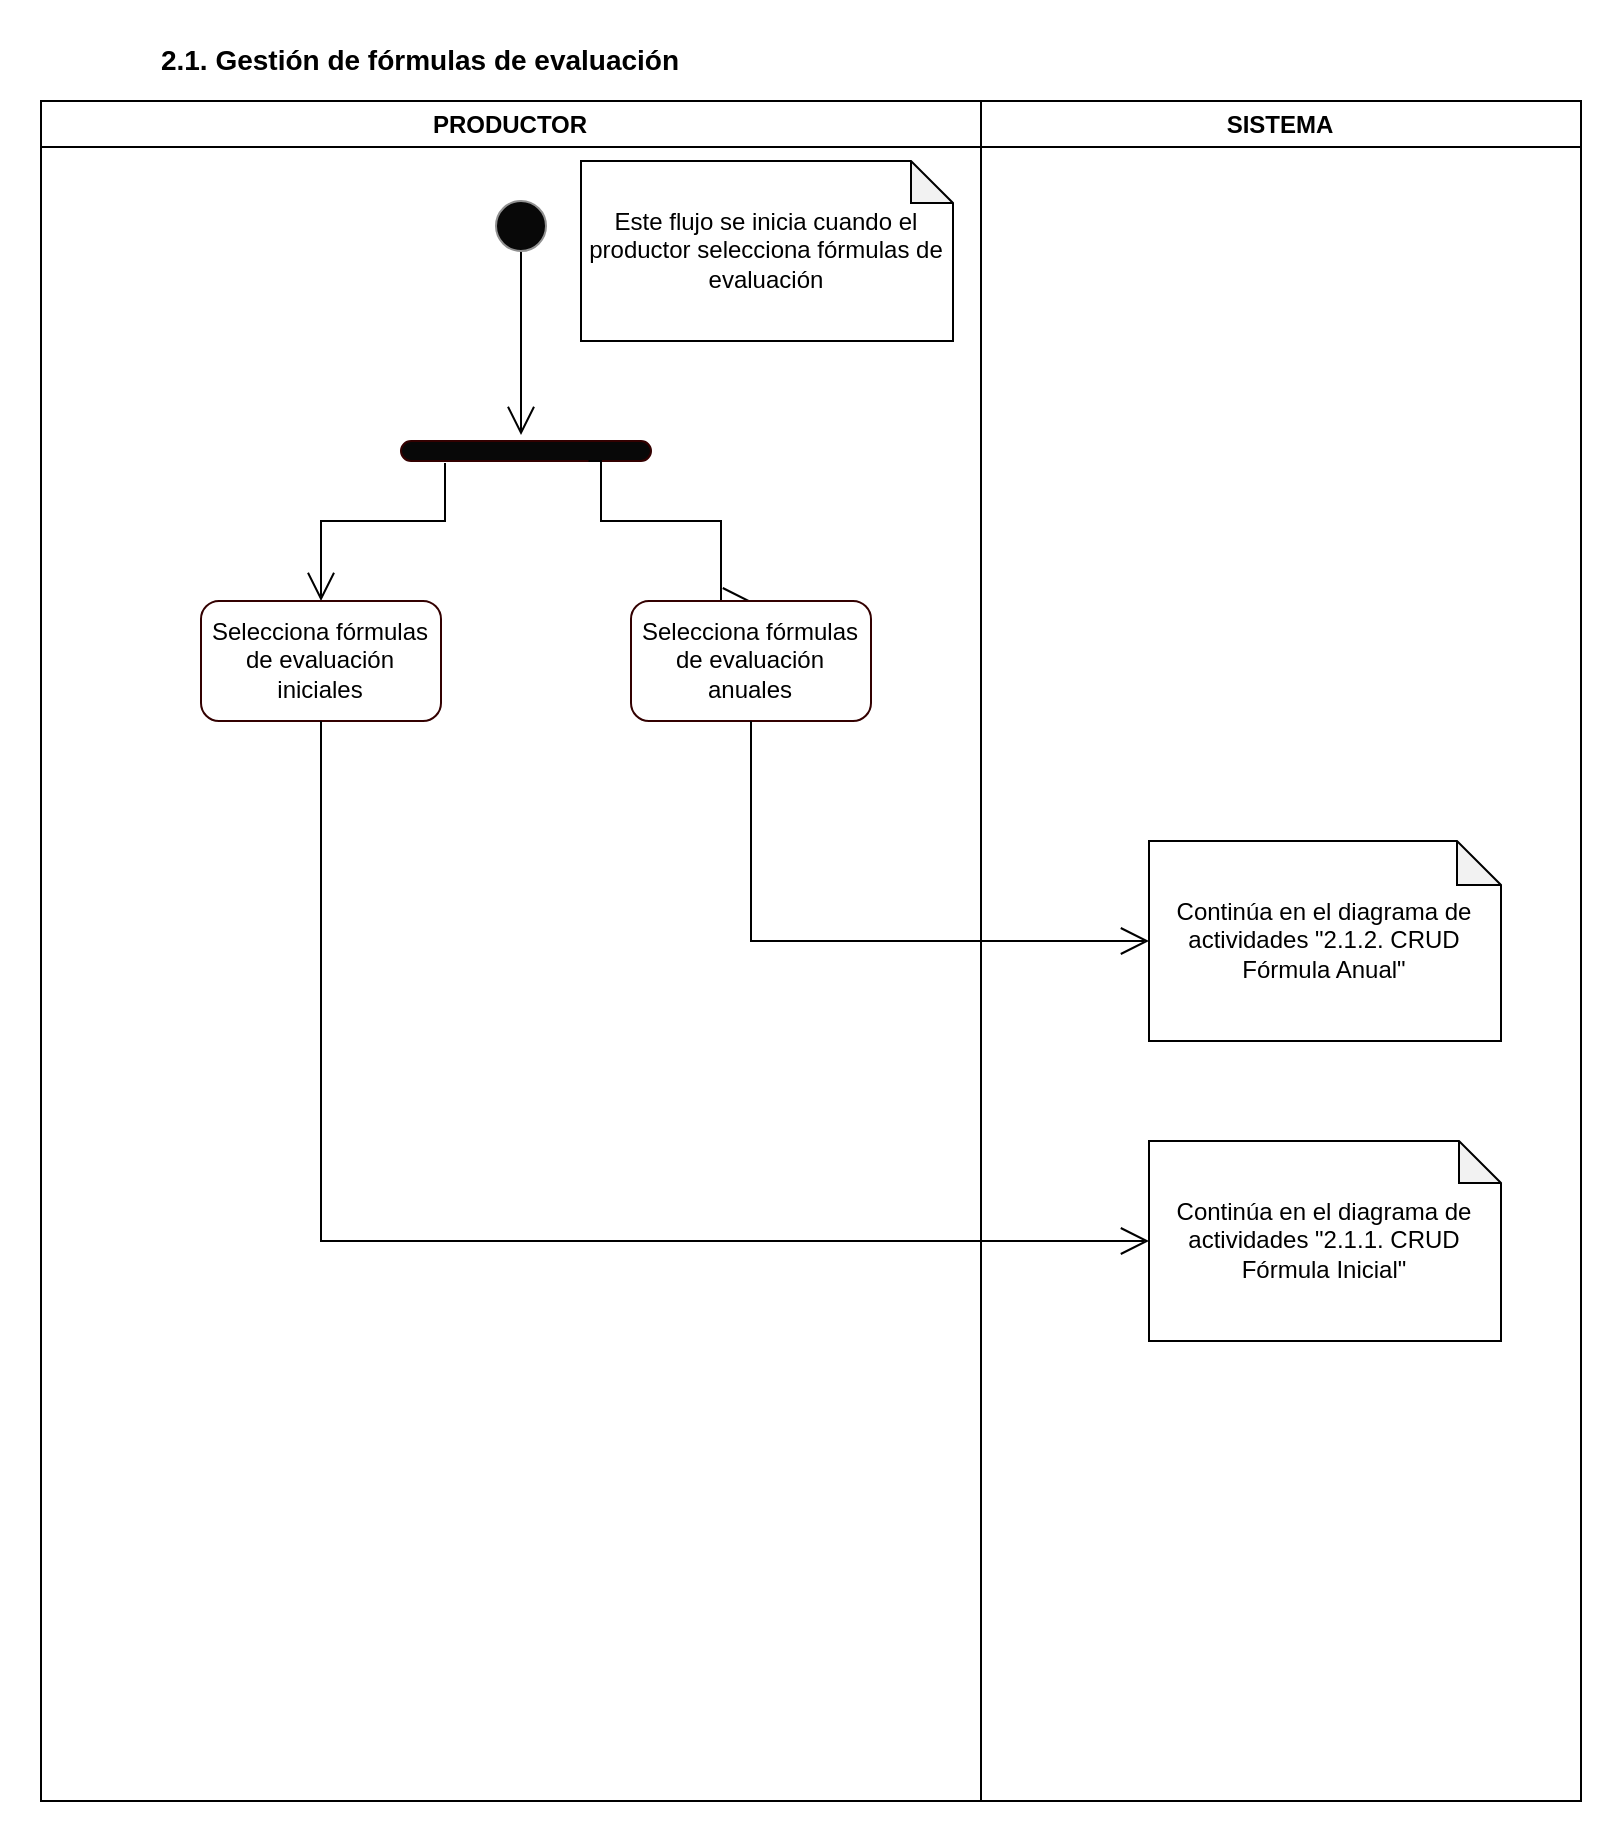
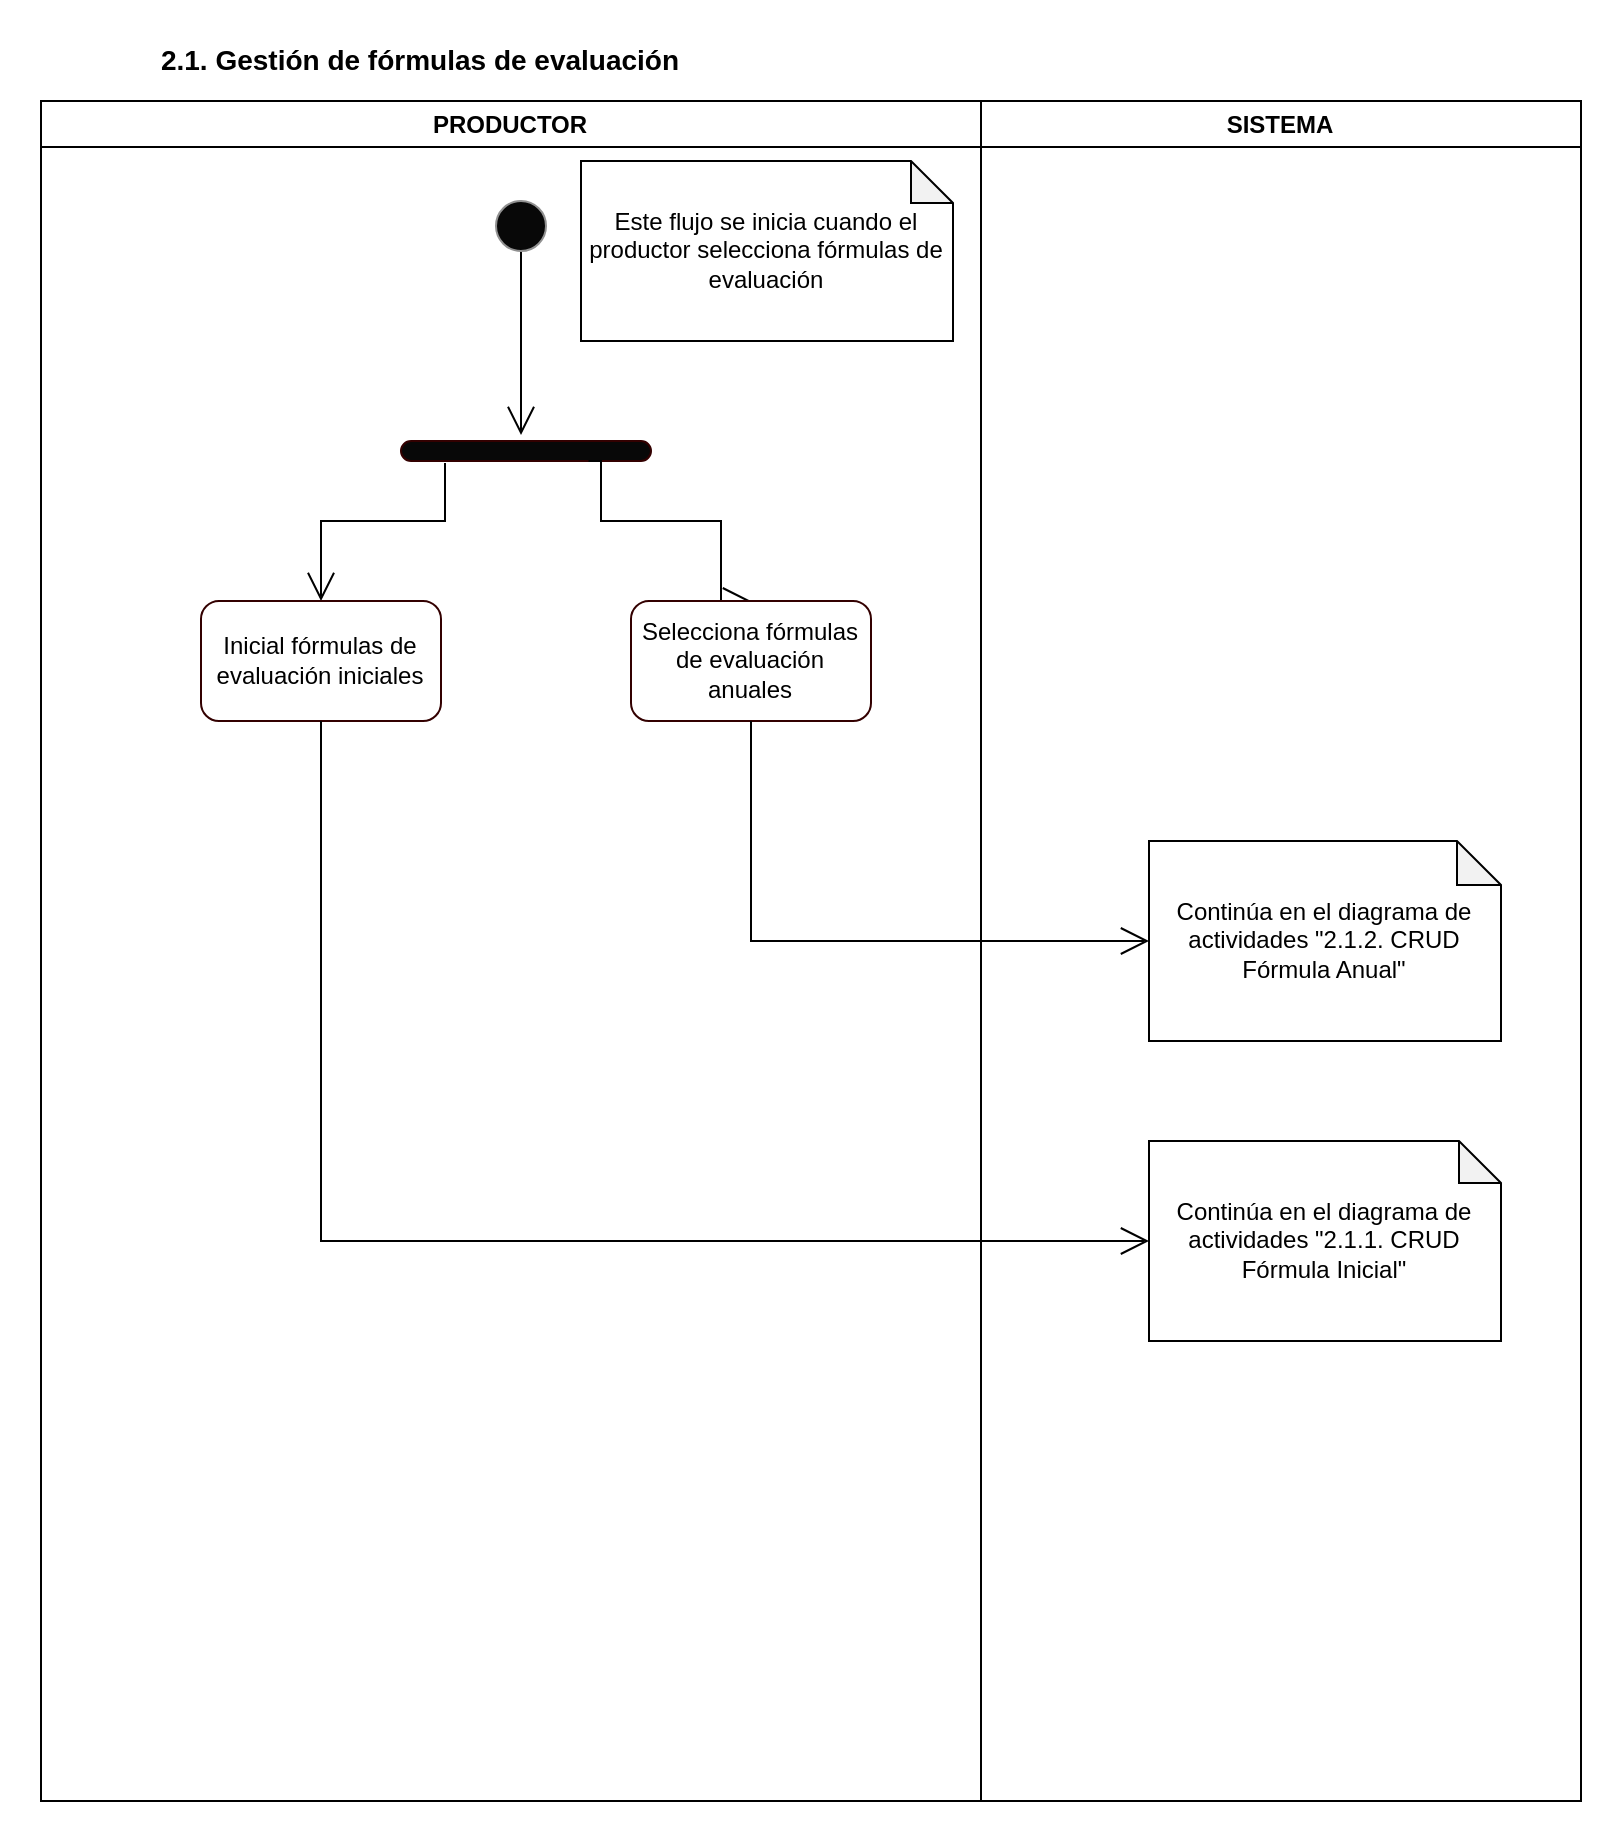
(321, 661) -> (321, 661)
